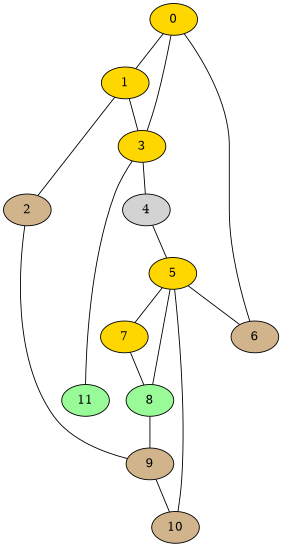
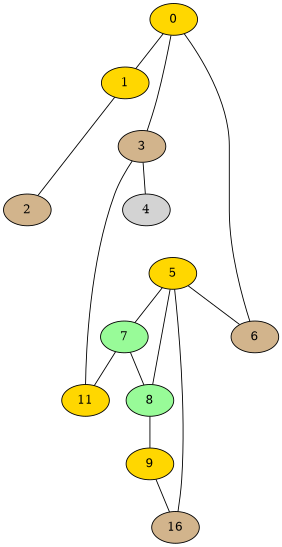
(134, 115) -> none
(142, 146) -> (142, 146)
(160, 242) -> none
(124, 337) -> (124, 337)
(30, 366) -> none
none -> (105, 369)
(86, 400) -> (86, 400)
(150, 464) -> (150, 464)
(176, 527) -> (176, 527)
